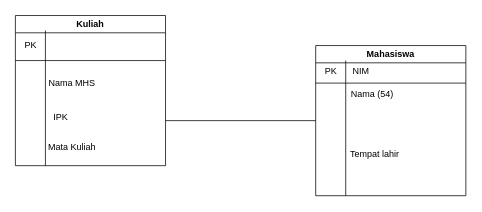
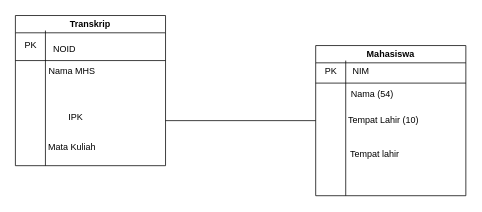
(90, 24) -> (90, 24)
none -> (64, 49)
(72, 83) -> (72, 72)
(60, 117) -> (75, 117)
none -> (383, 120)
